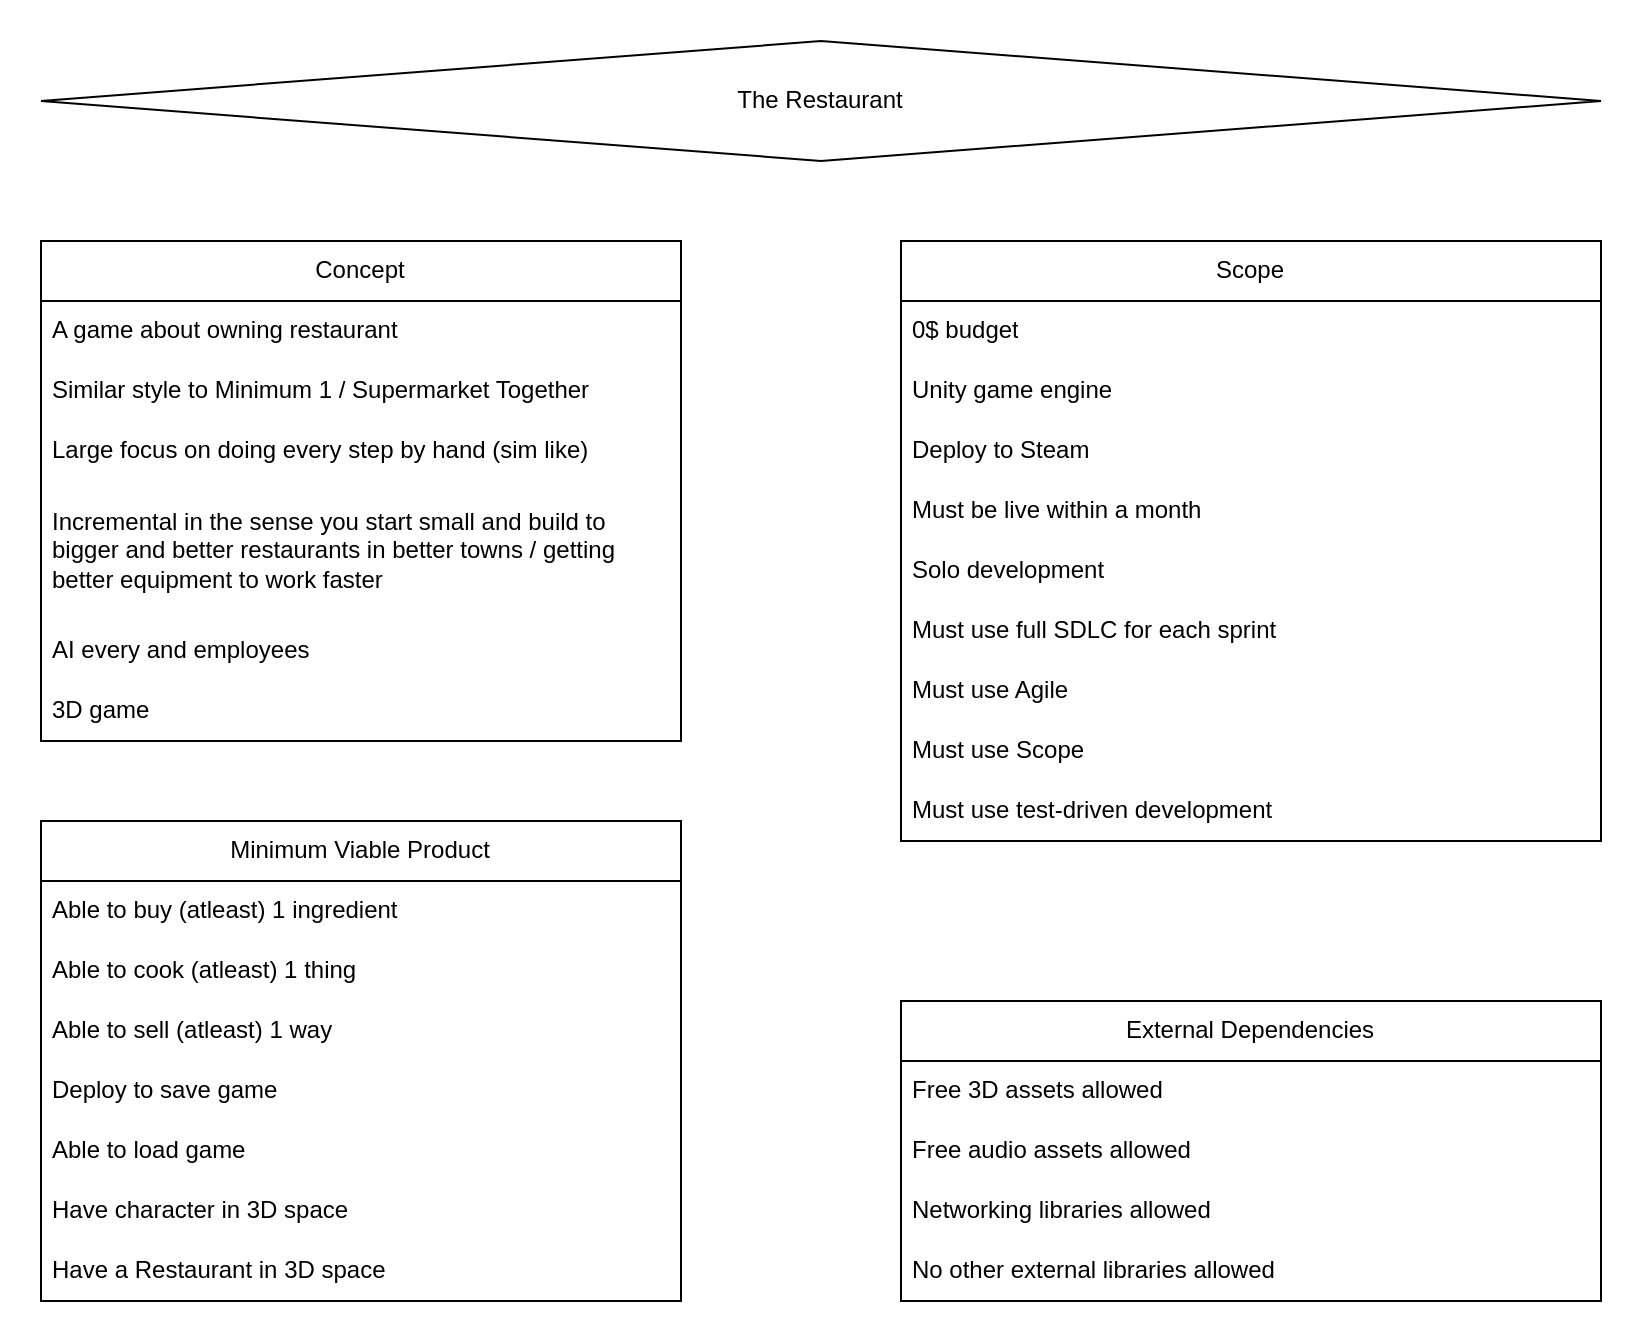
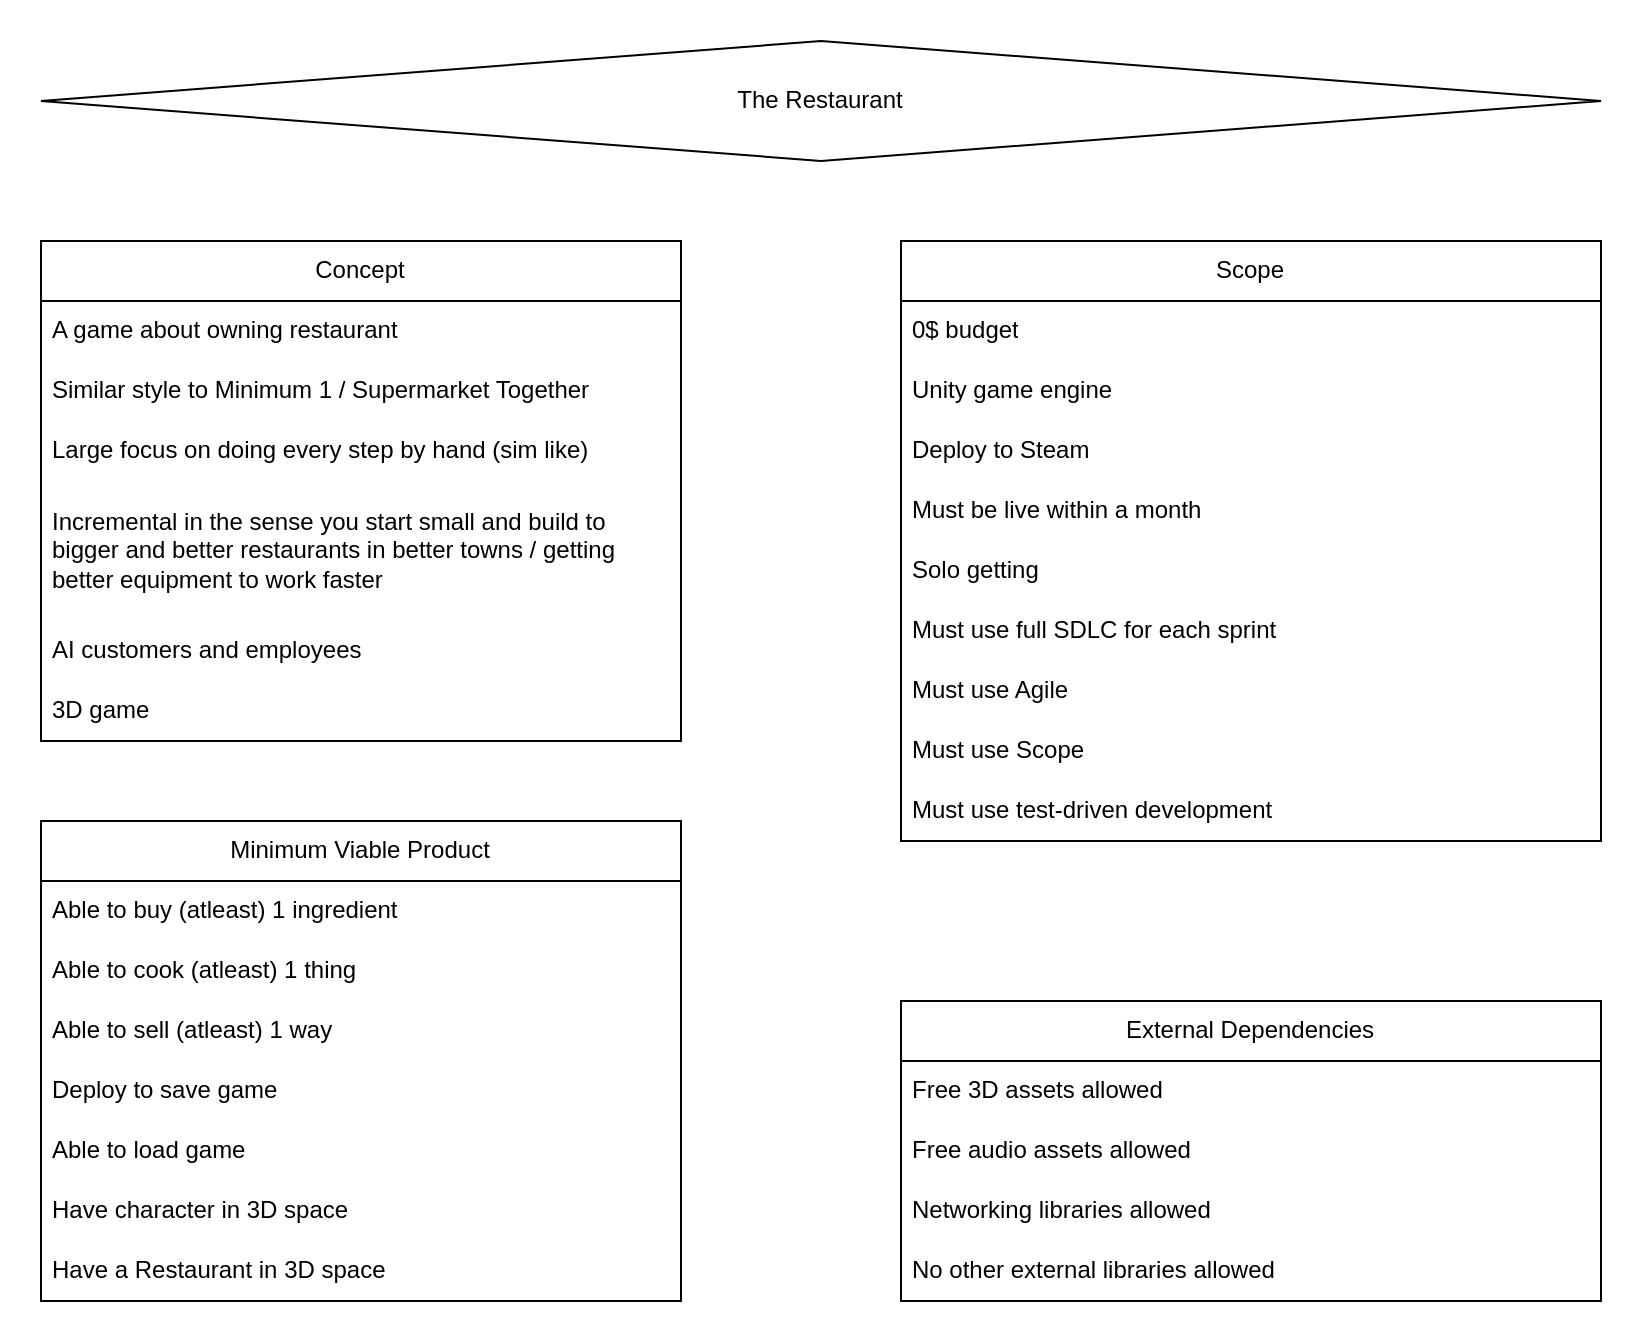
(1011, 571) -> (984, 571)
(188, 651) -> (215, 651)
